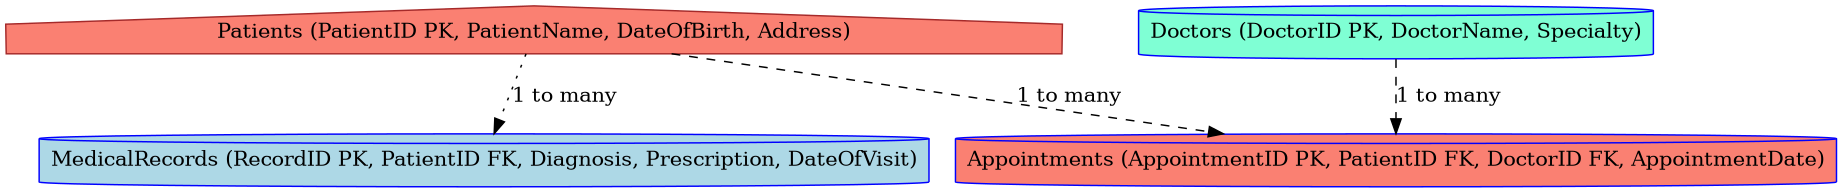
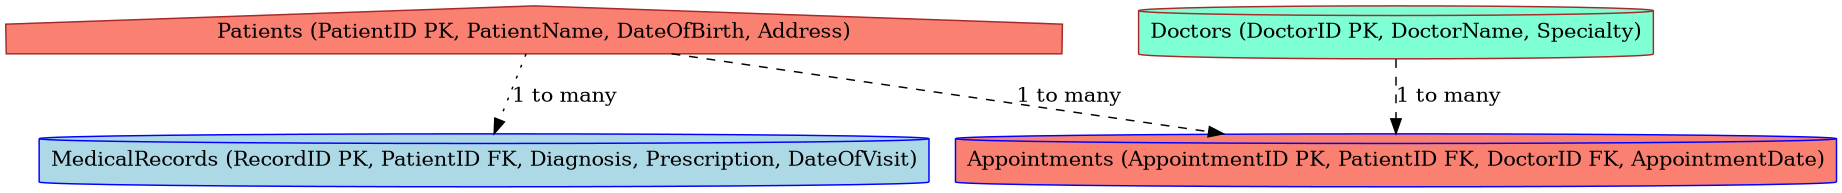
(1396, 32) -> (1396, 32)
